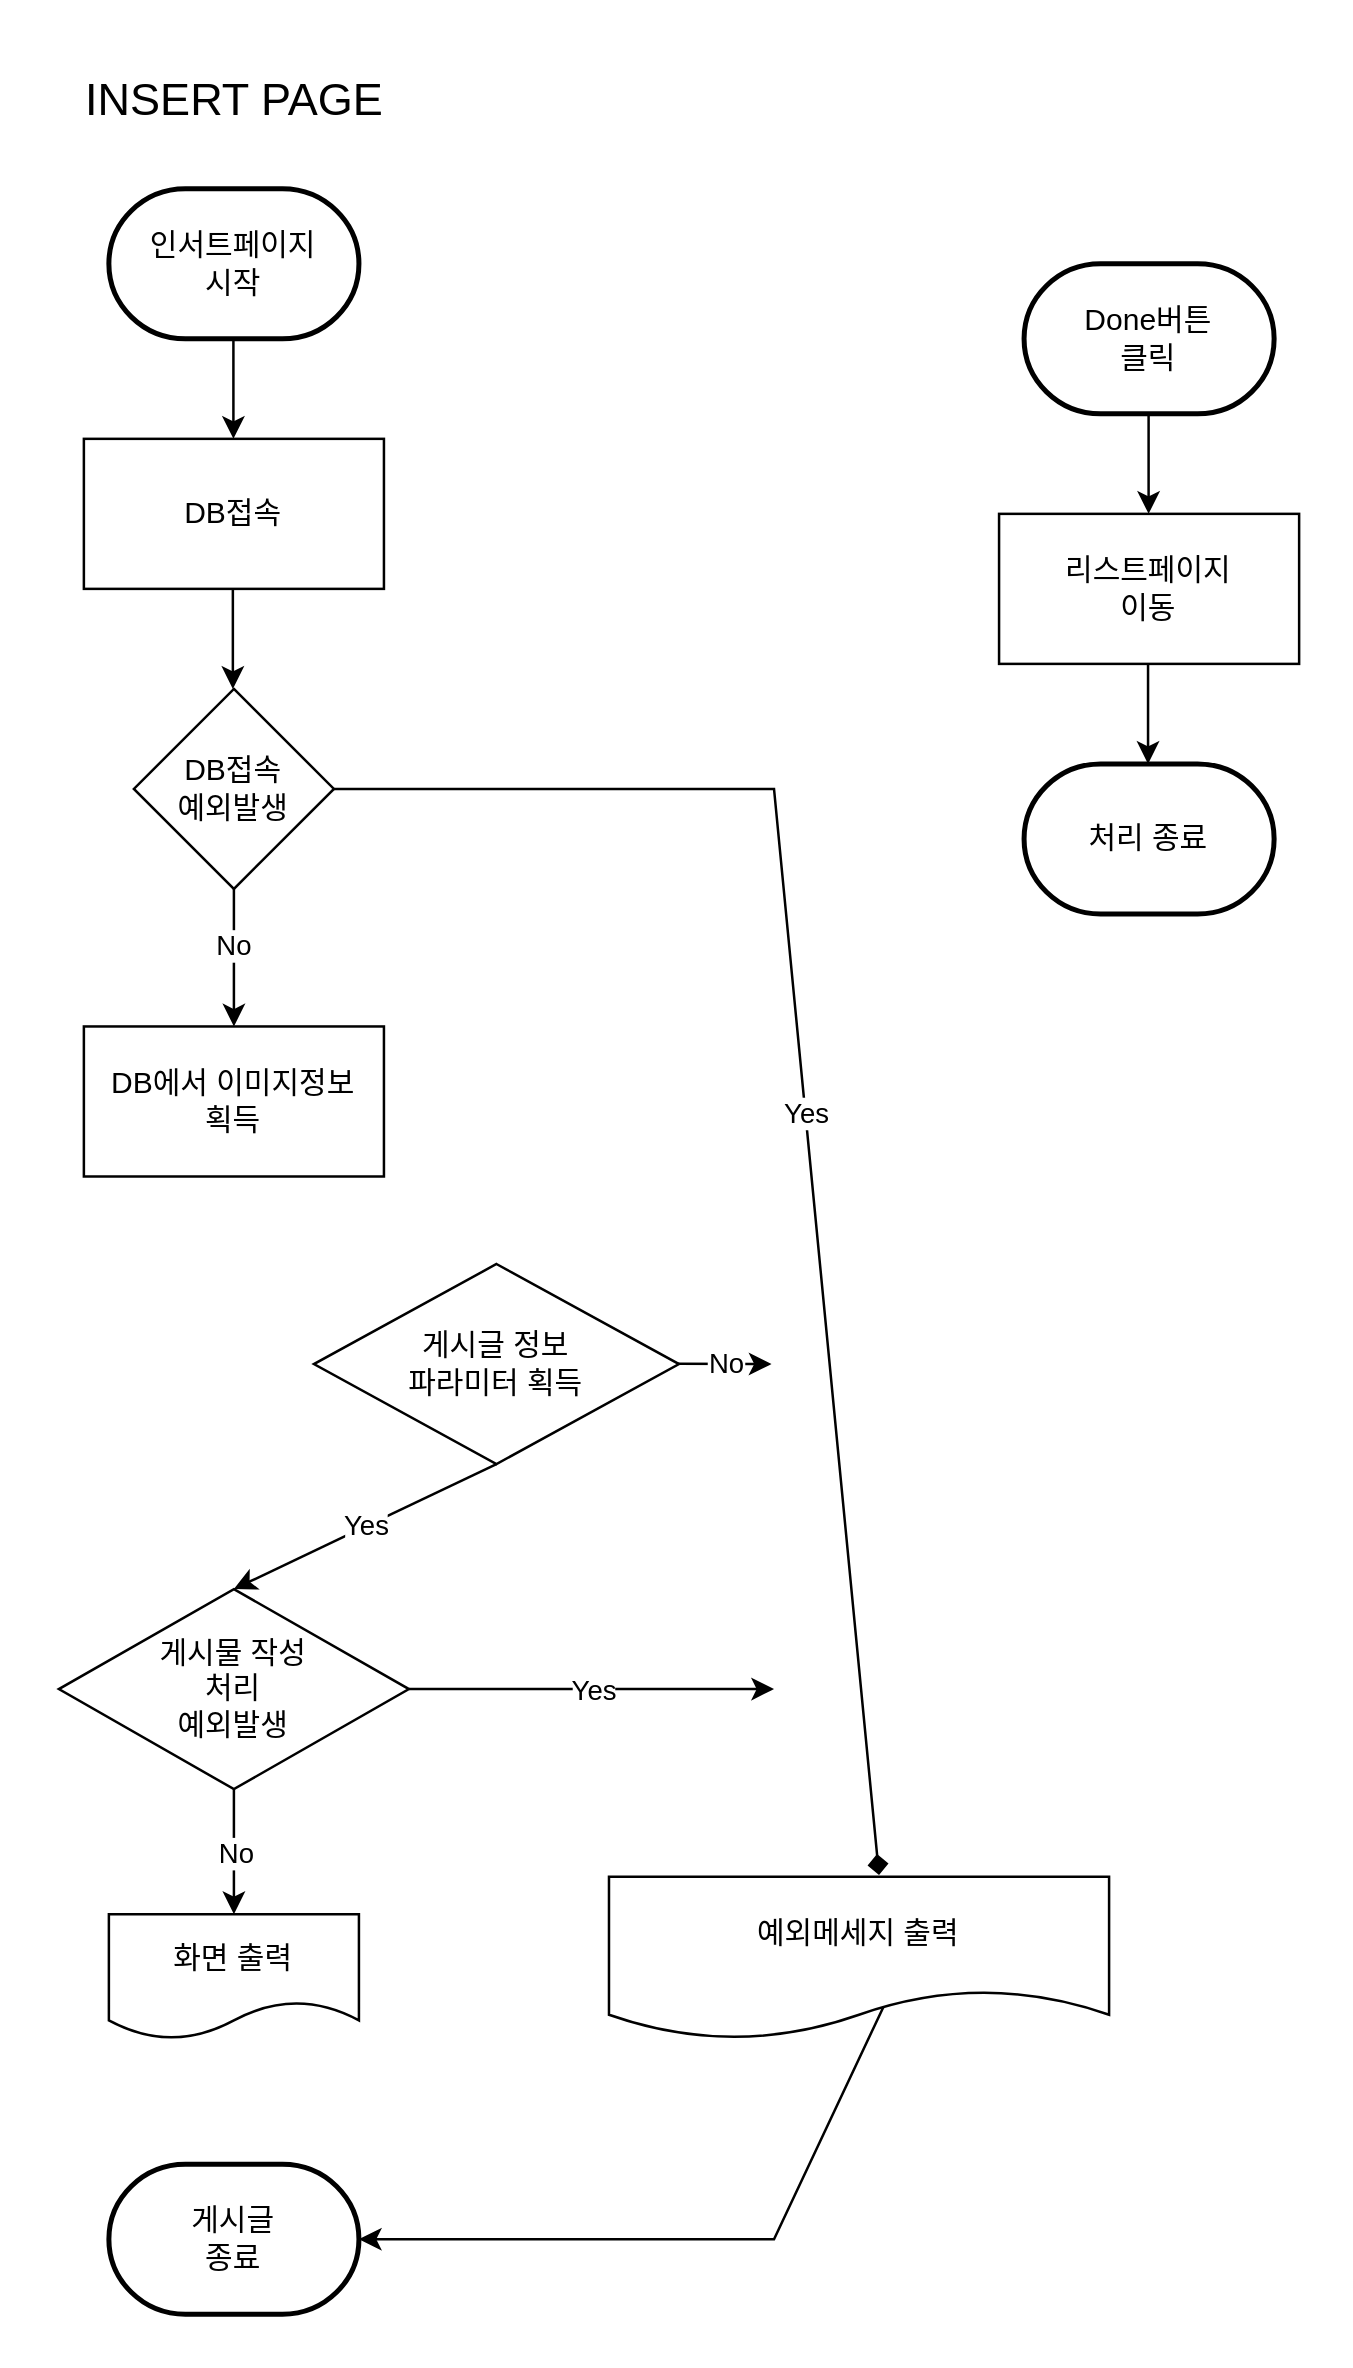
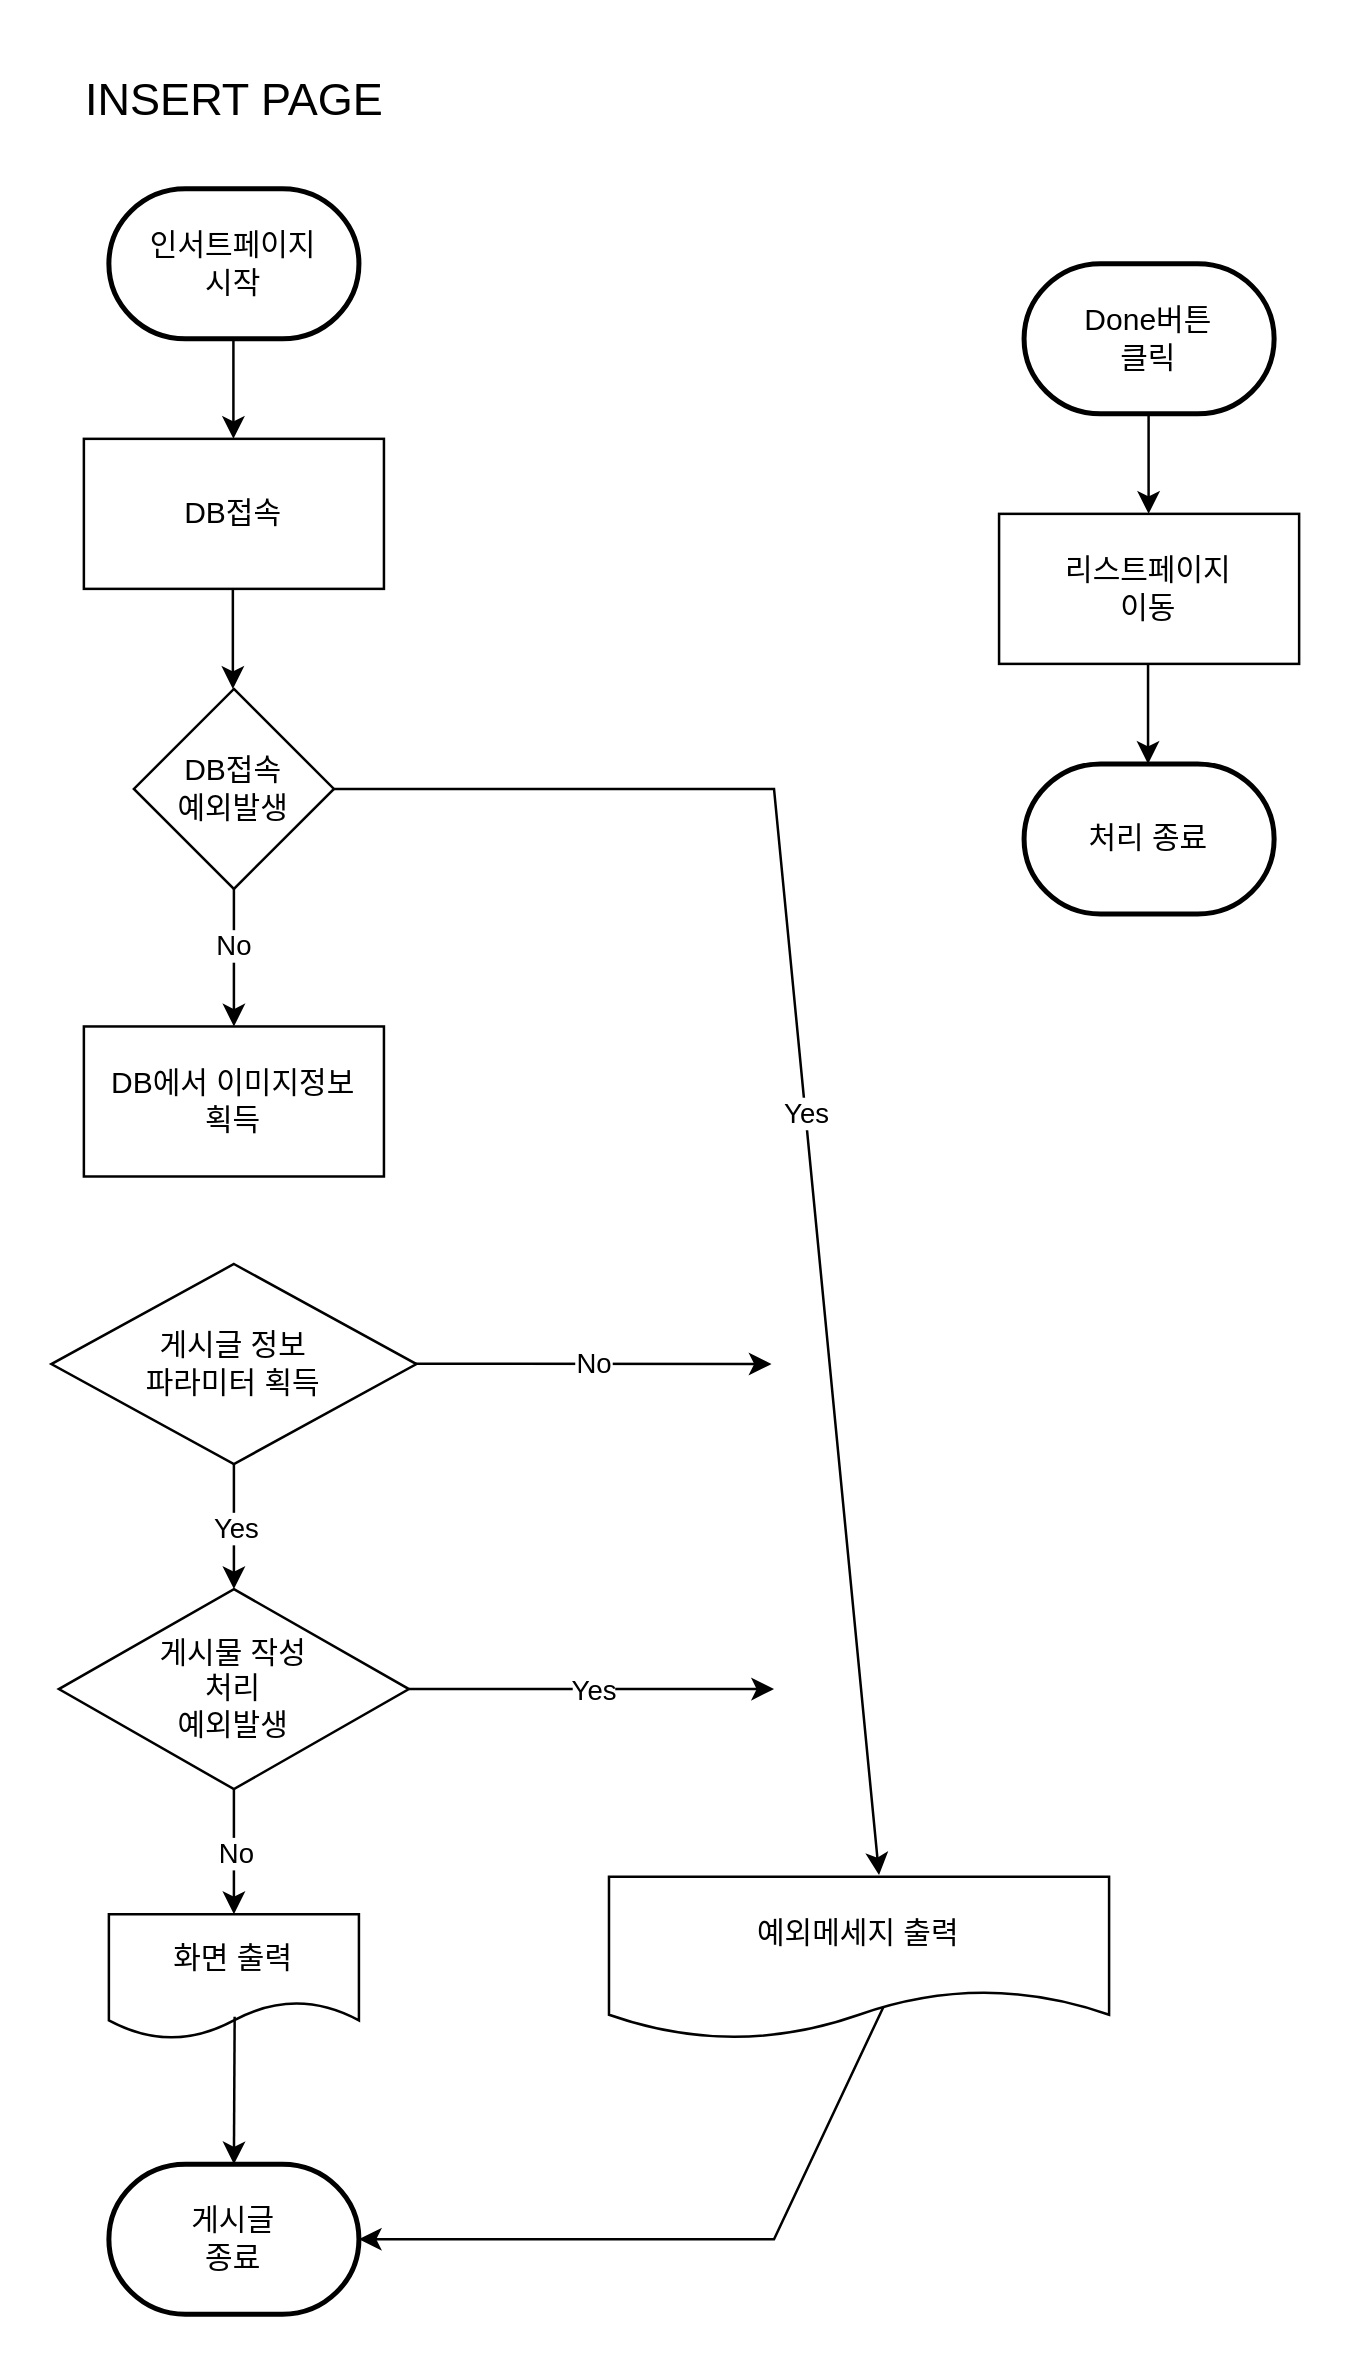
(496, 1364) -> (234, 1364)
(877, 1854) -> (877, 1856)
none -> (234, 2082)
